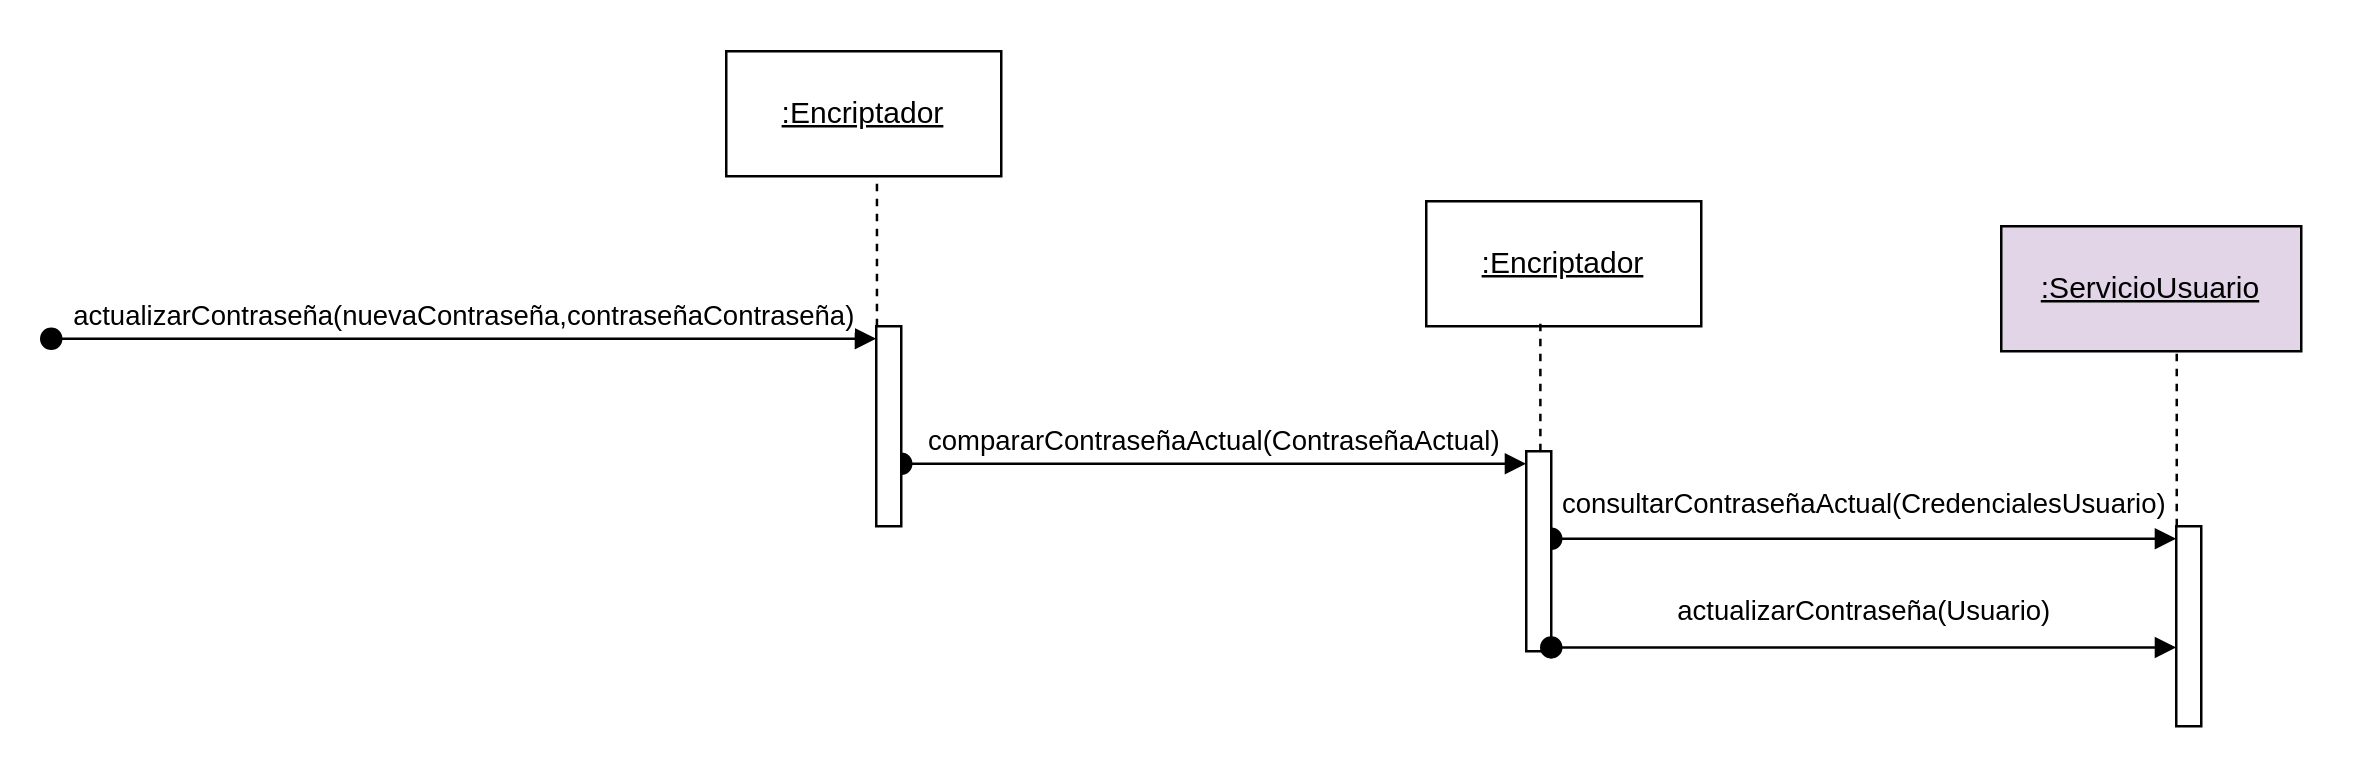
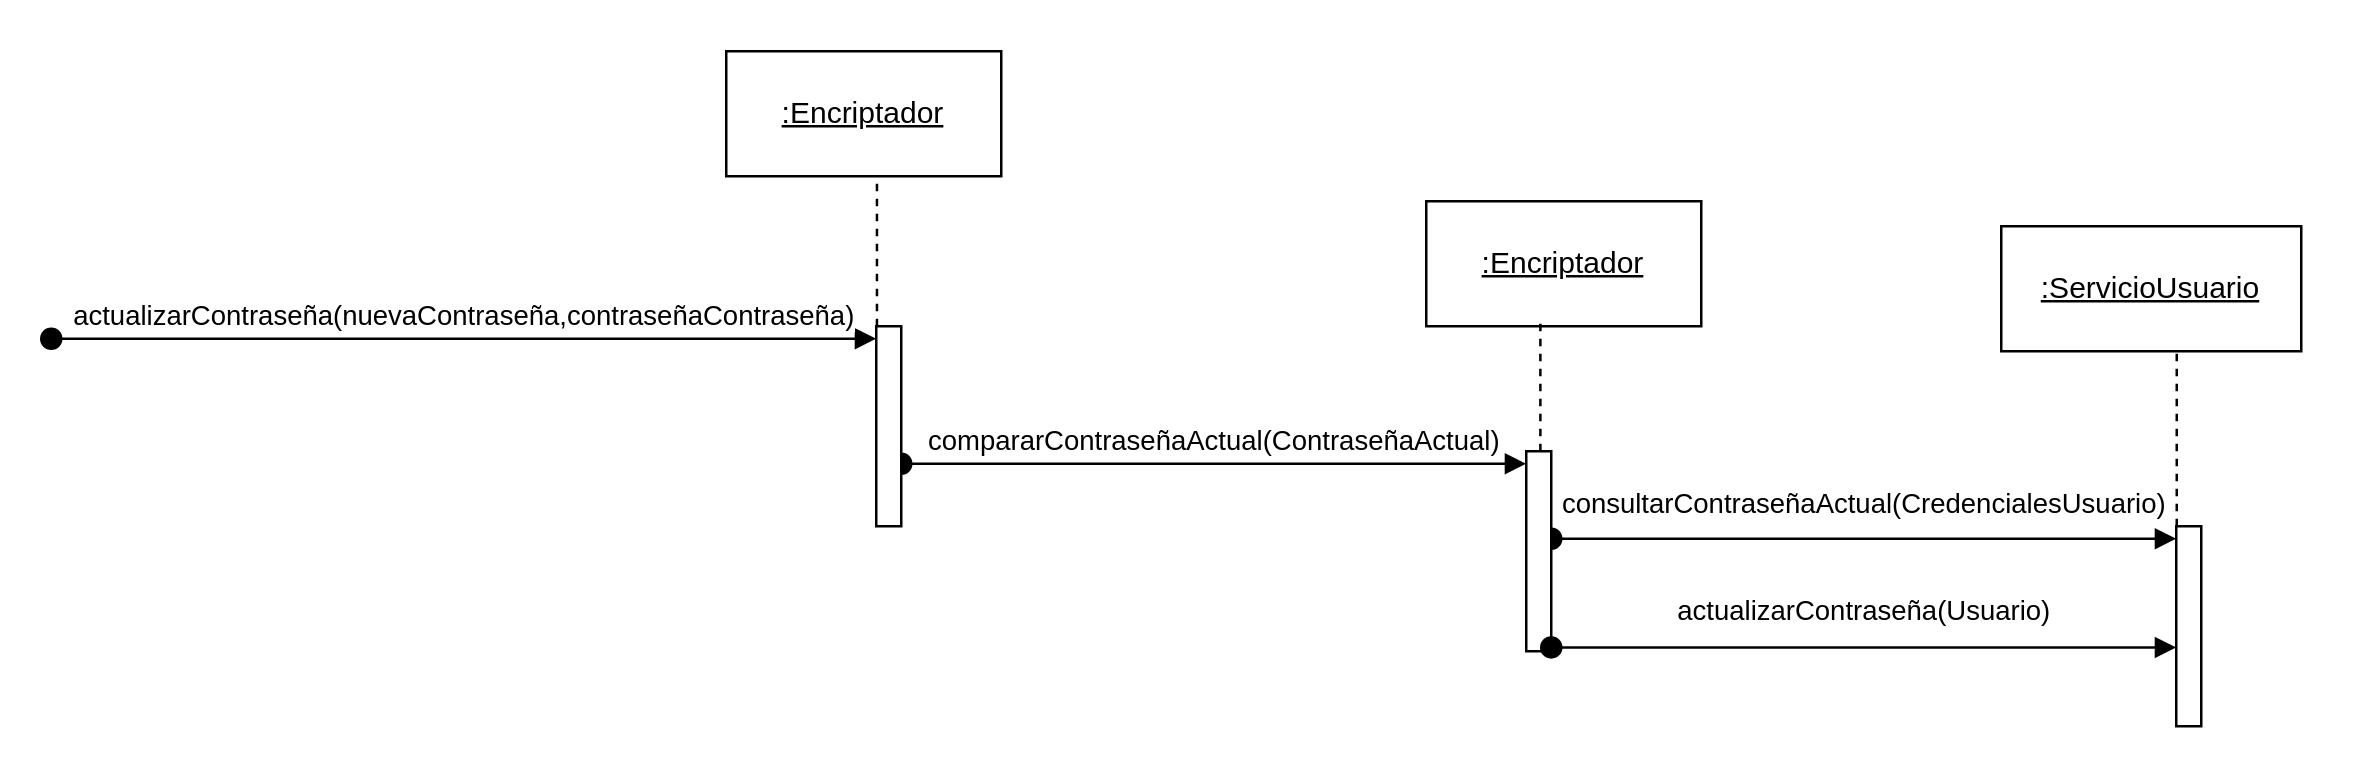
(2151, 289) -> (2151, 289)
